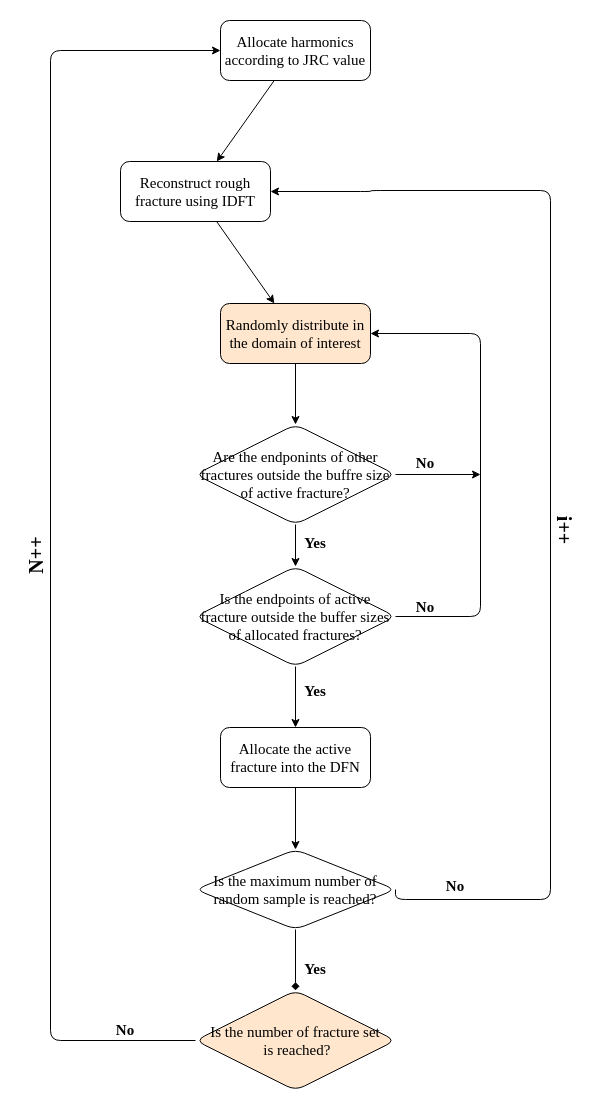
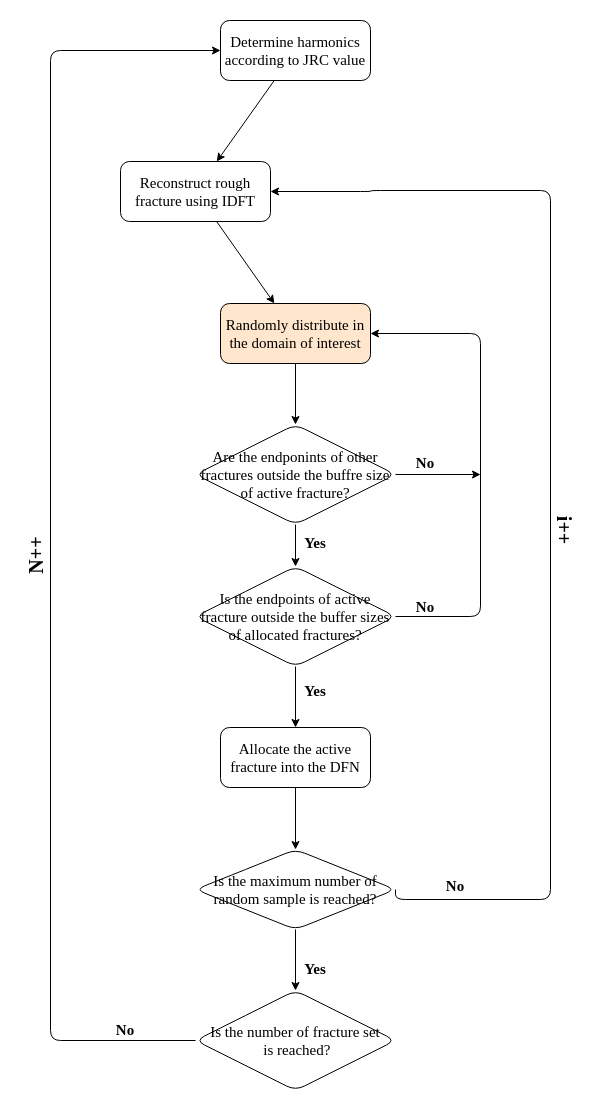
(296, 51) -> (296, 51)
(296, 981) -> (296, 982)
(296, 1041) -> (296, 1041)
